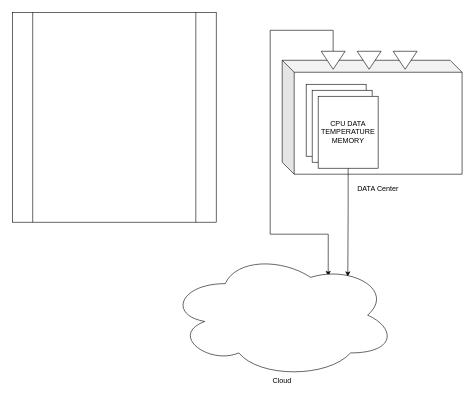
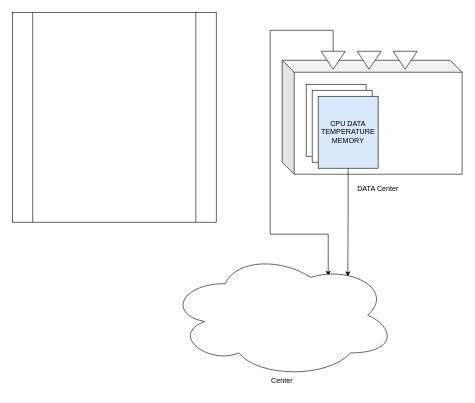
(348, 132) -> (348, 132)
(282, 381) -> (282, 381)
